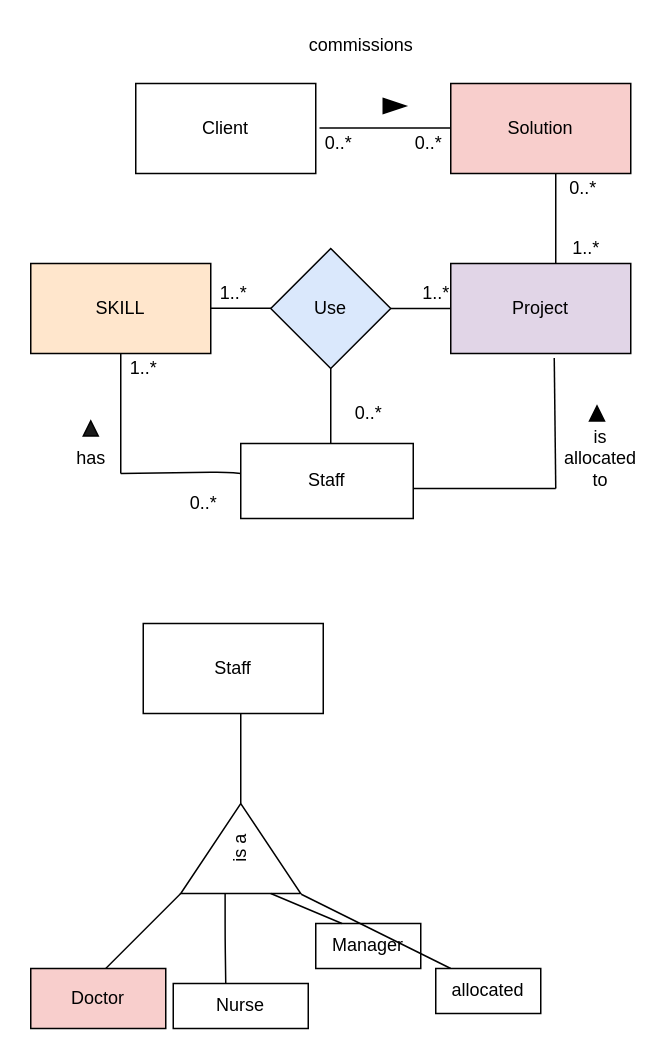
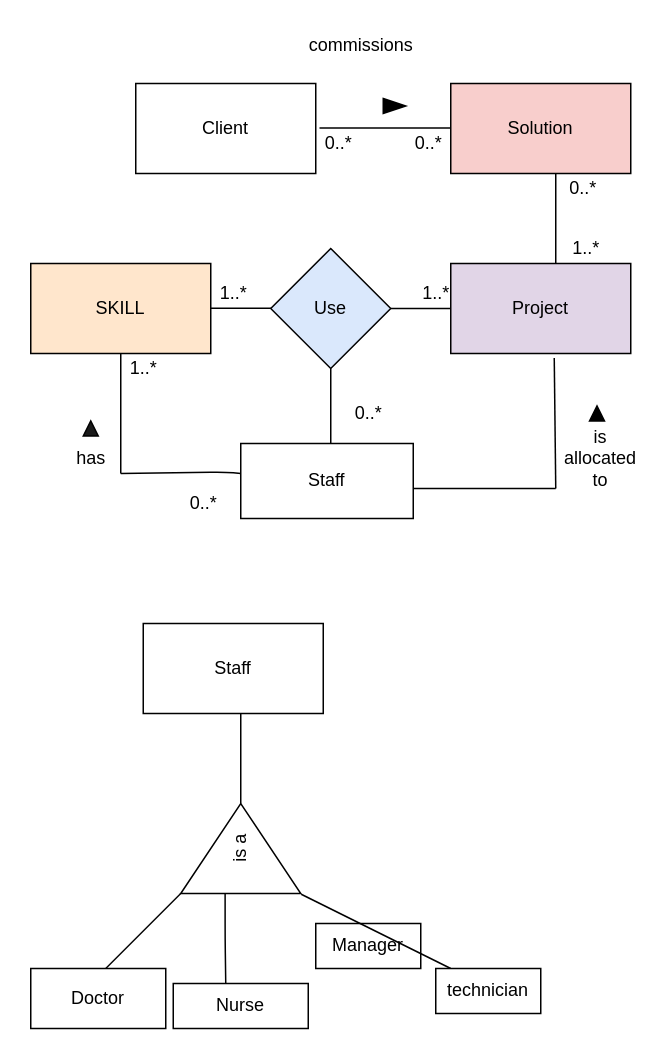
(307, 908) -> none
(488, 991) -> (488, 991)
(98, 998) -> (98, 998)
